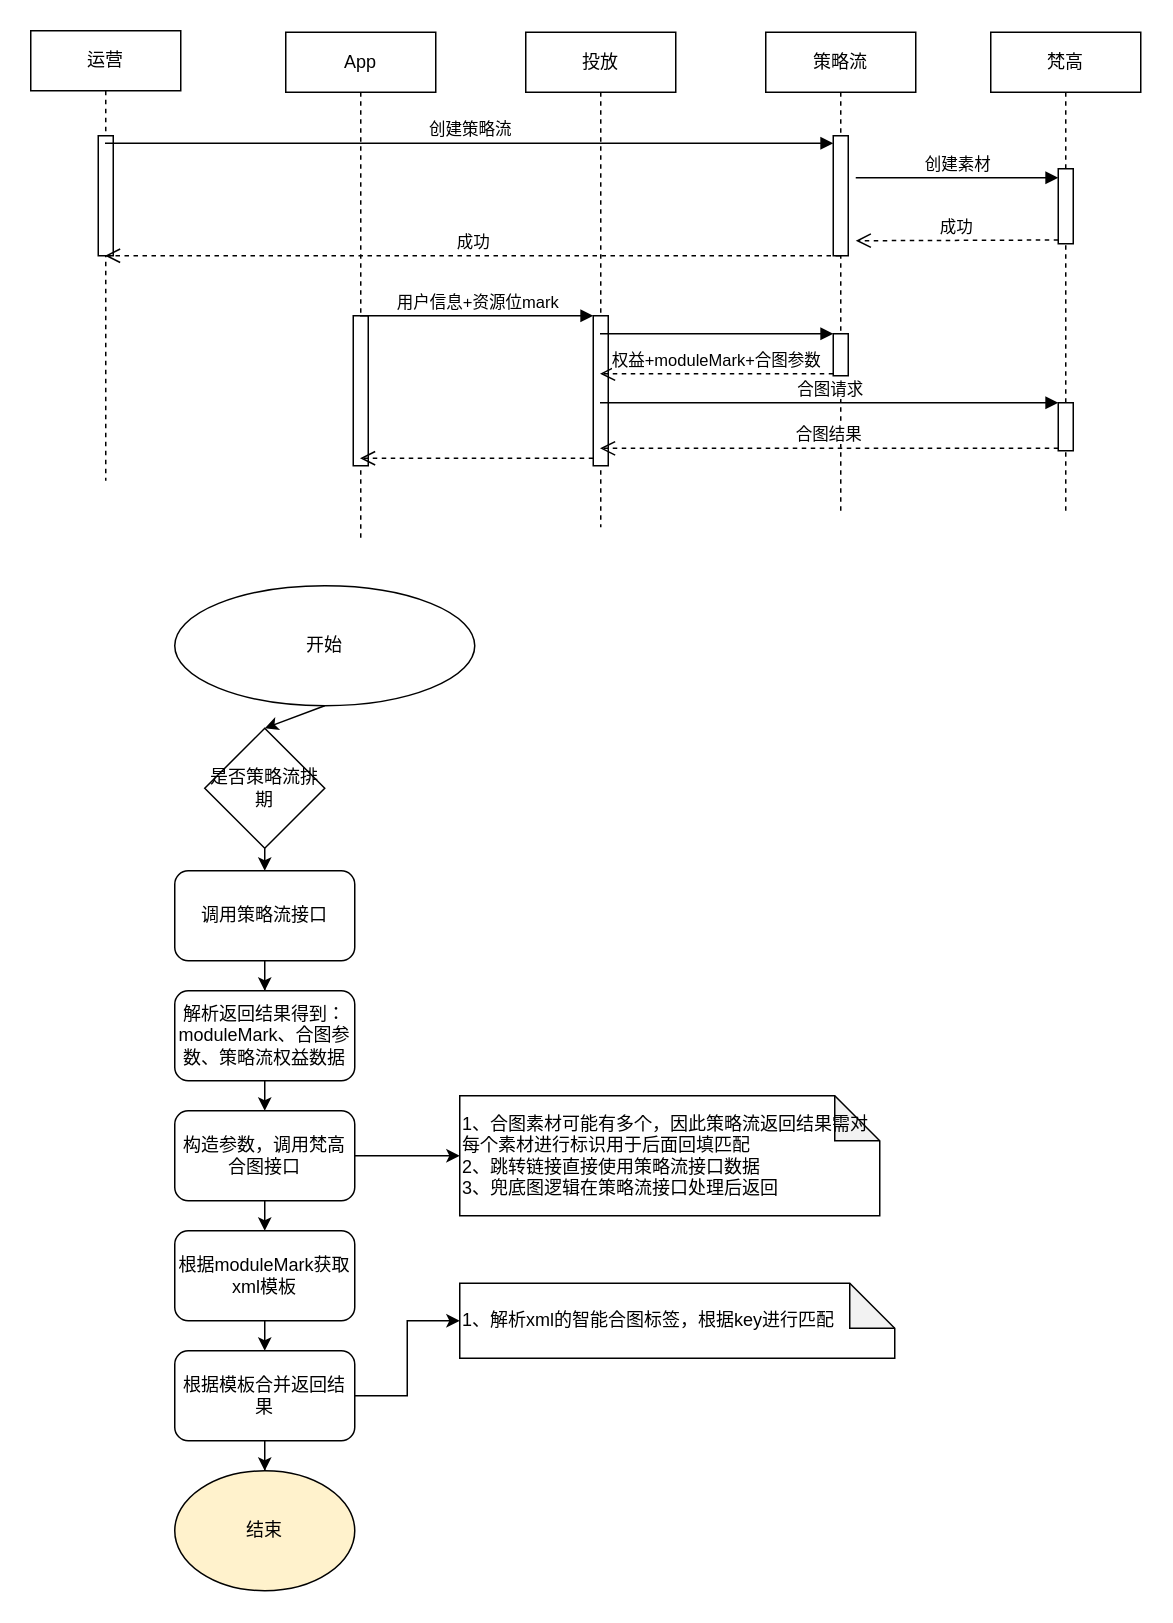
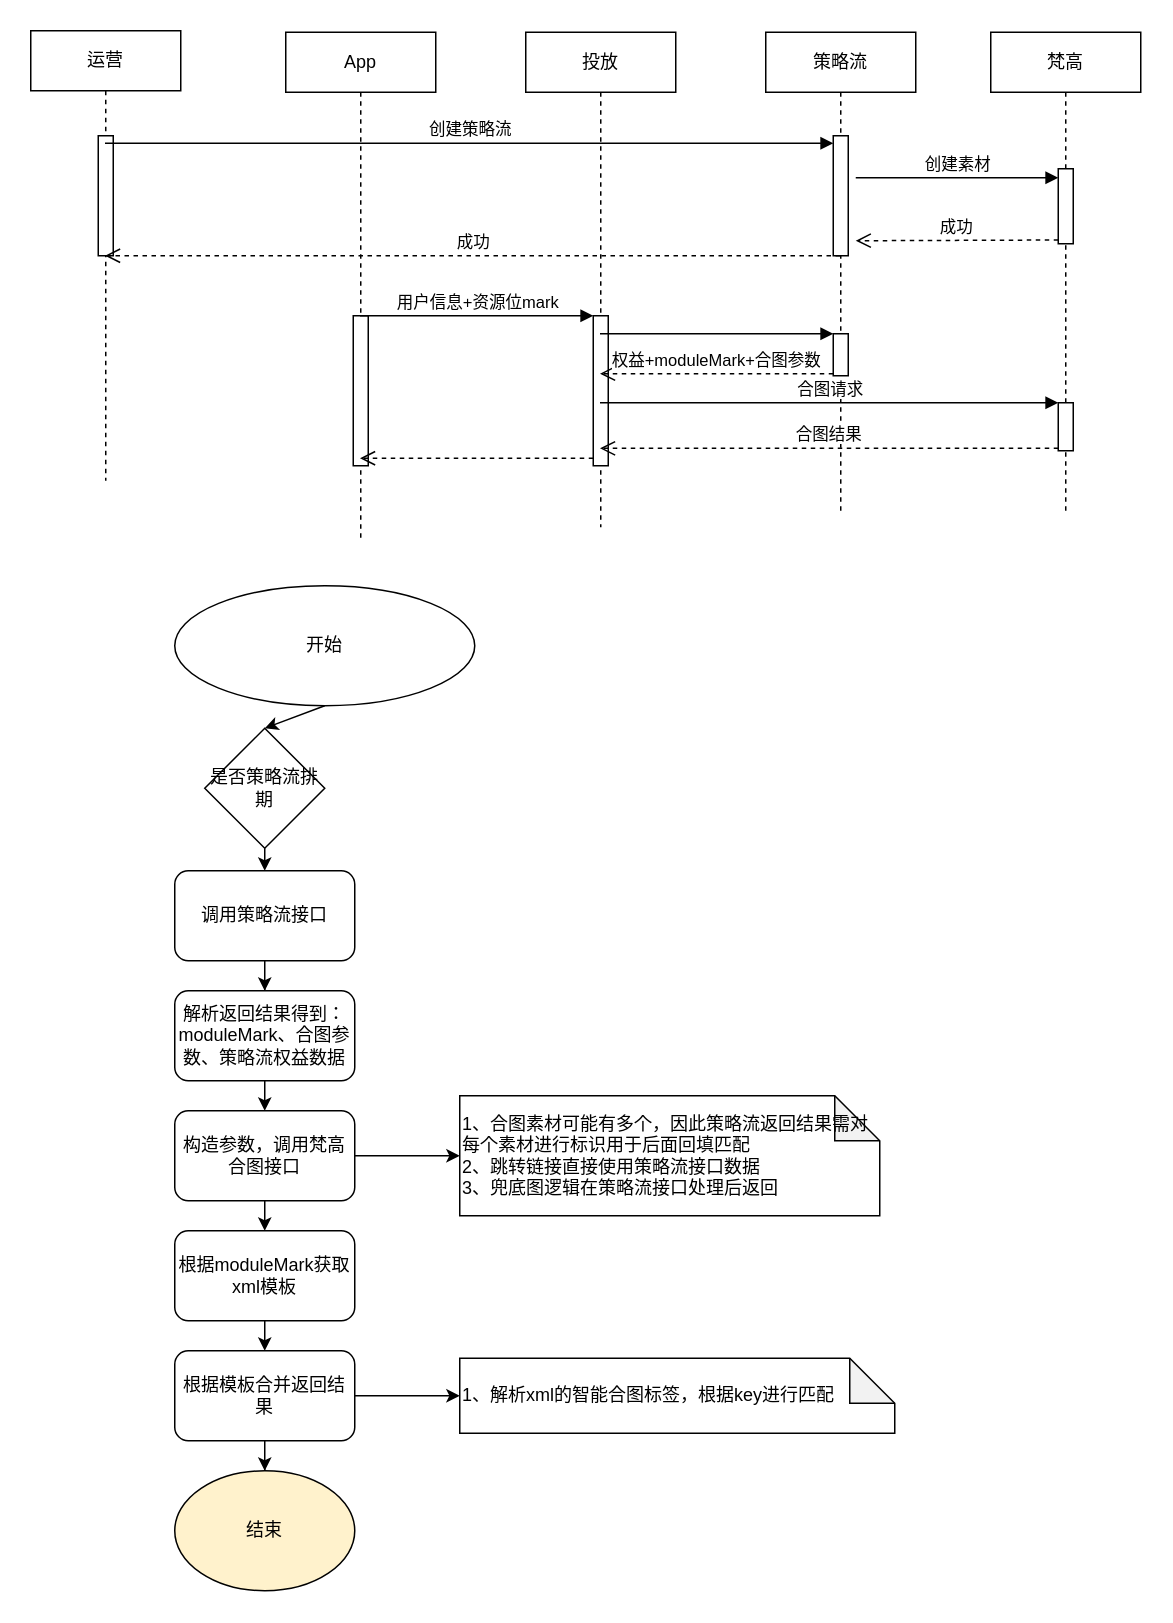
(677, 1321) -> (677, 1396)
